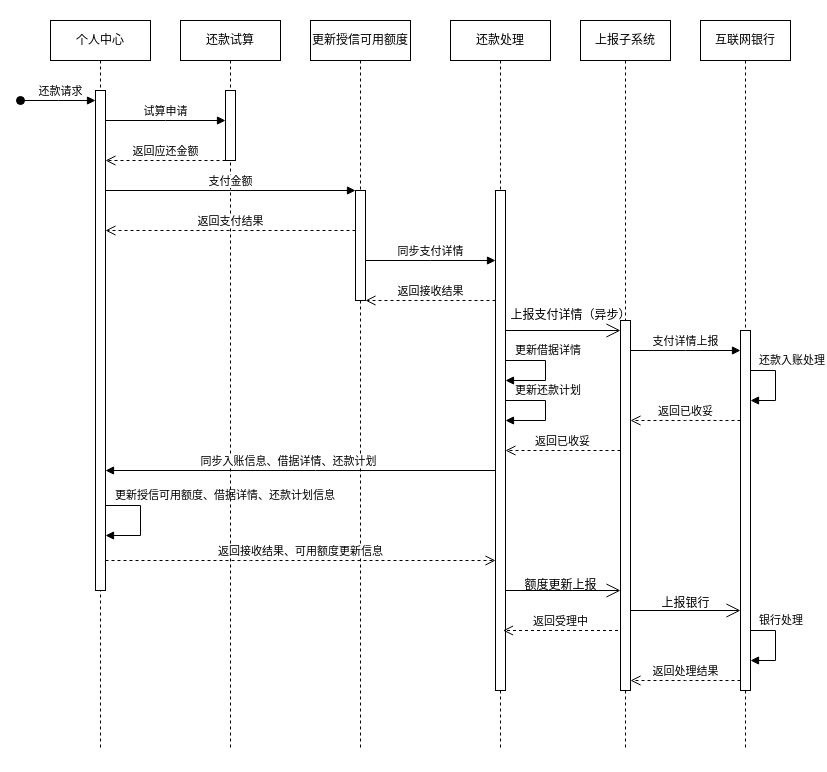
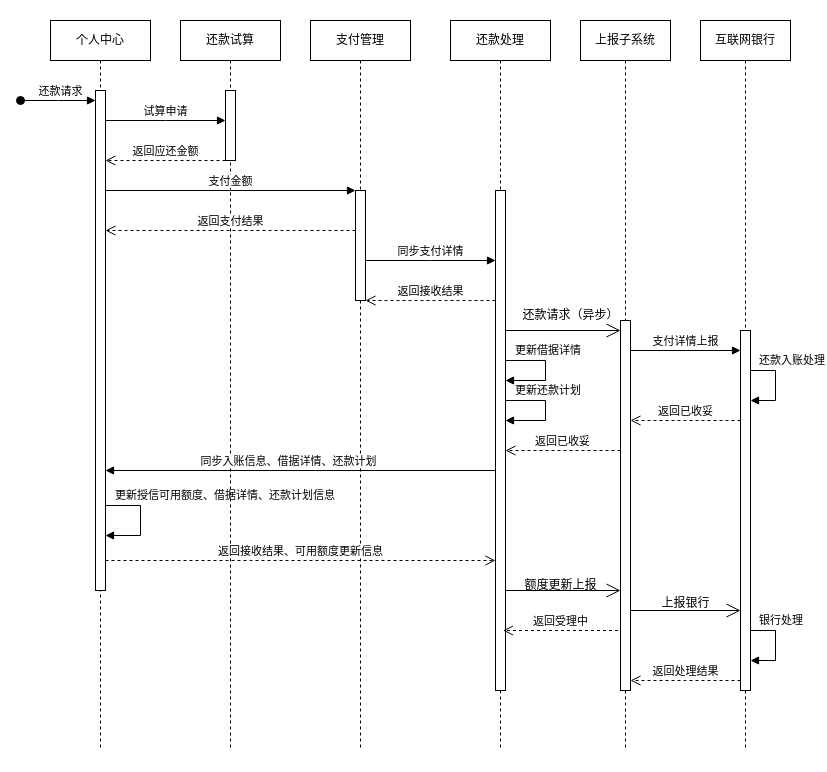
(361, 41) -> (361, 41)
(571, 316) -> (571, 316)
